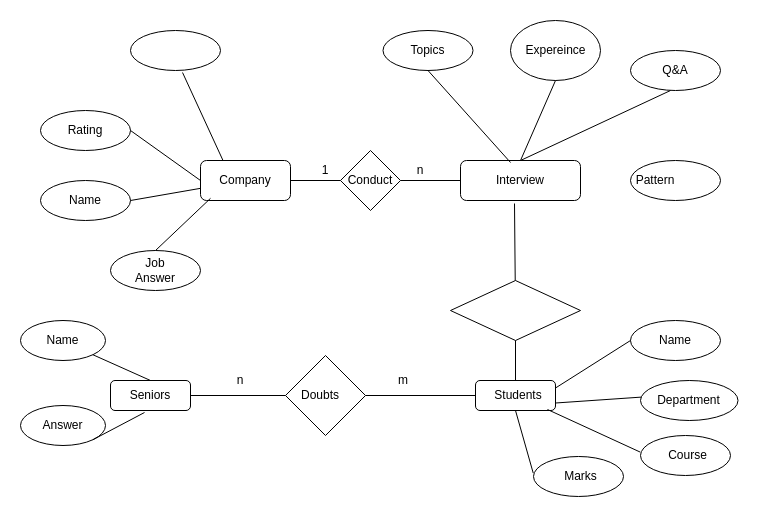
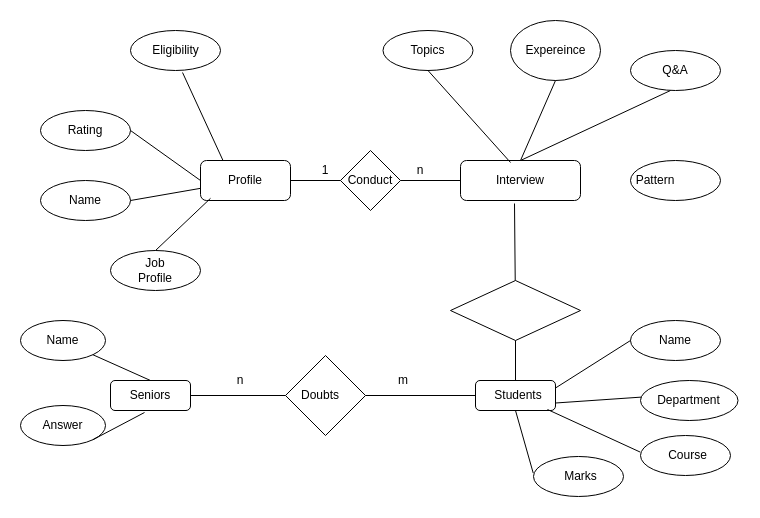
none -> (176, 51)
(246, 181) -> (246, 181)
(156, 271) -> (156, 271)
